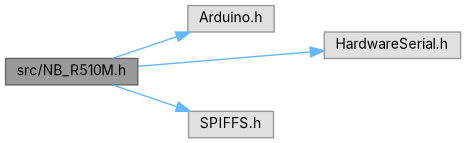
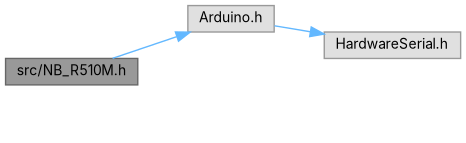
(224, 59) -> (292, 29)
(231, 125) -> none
